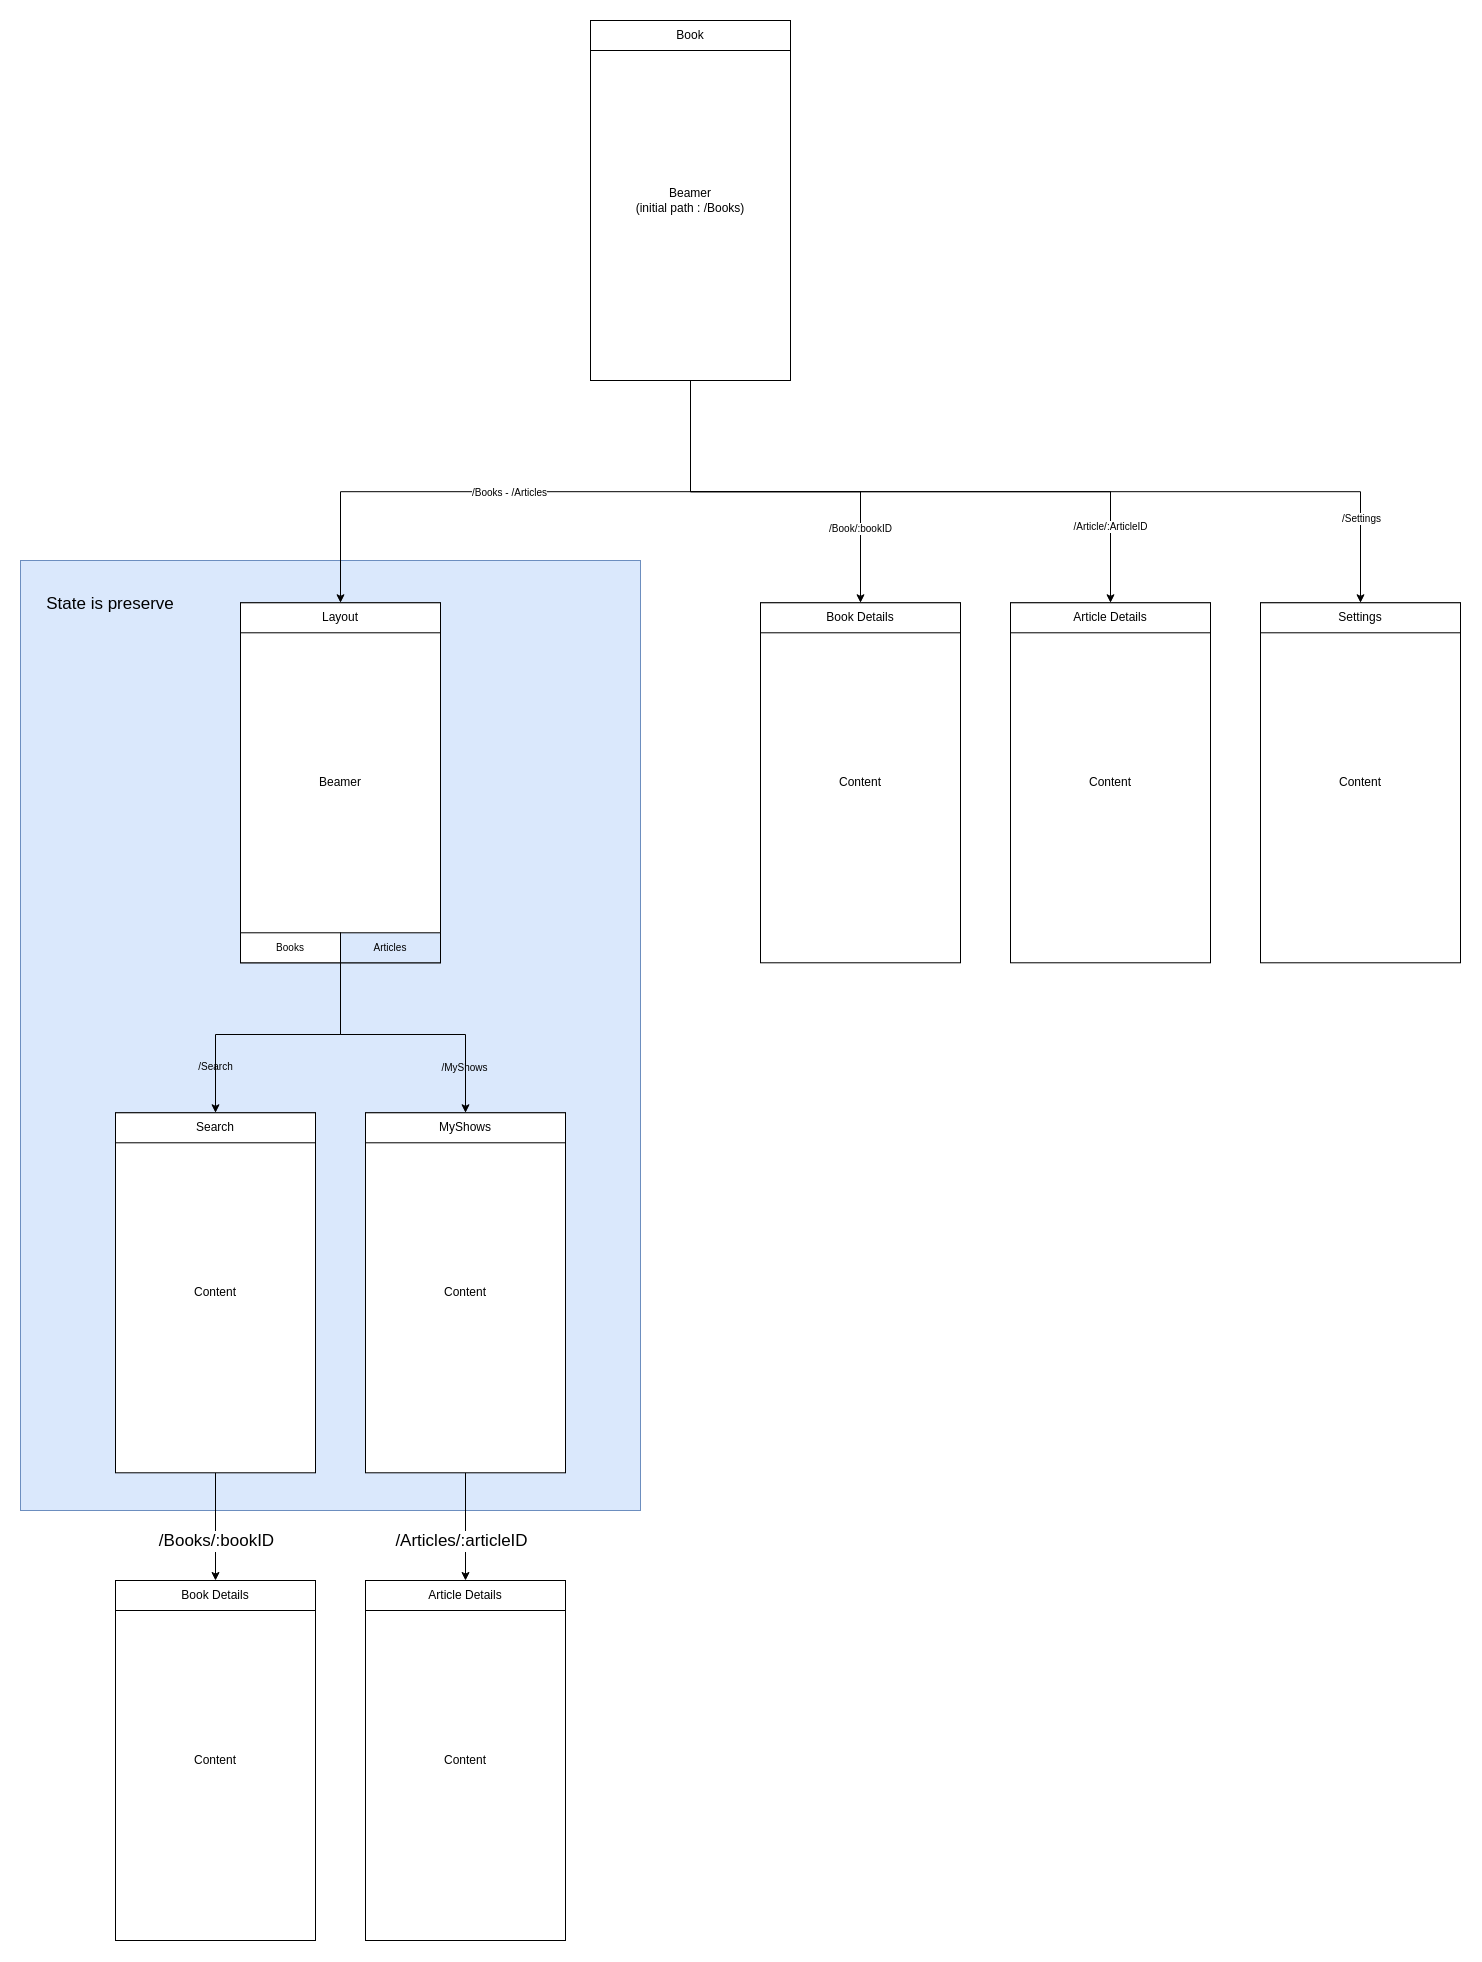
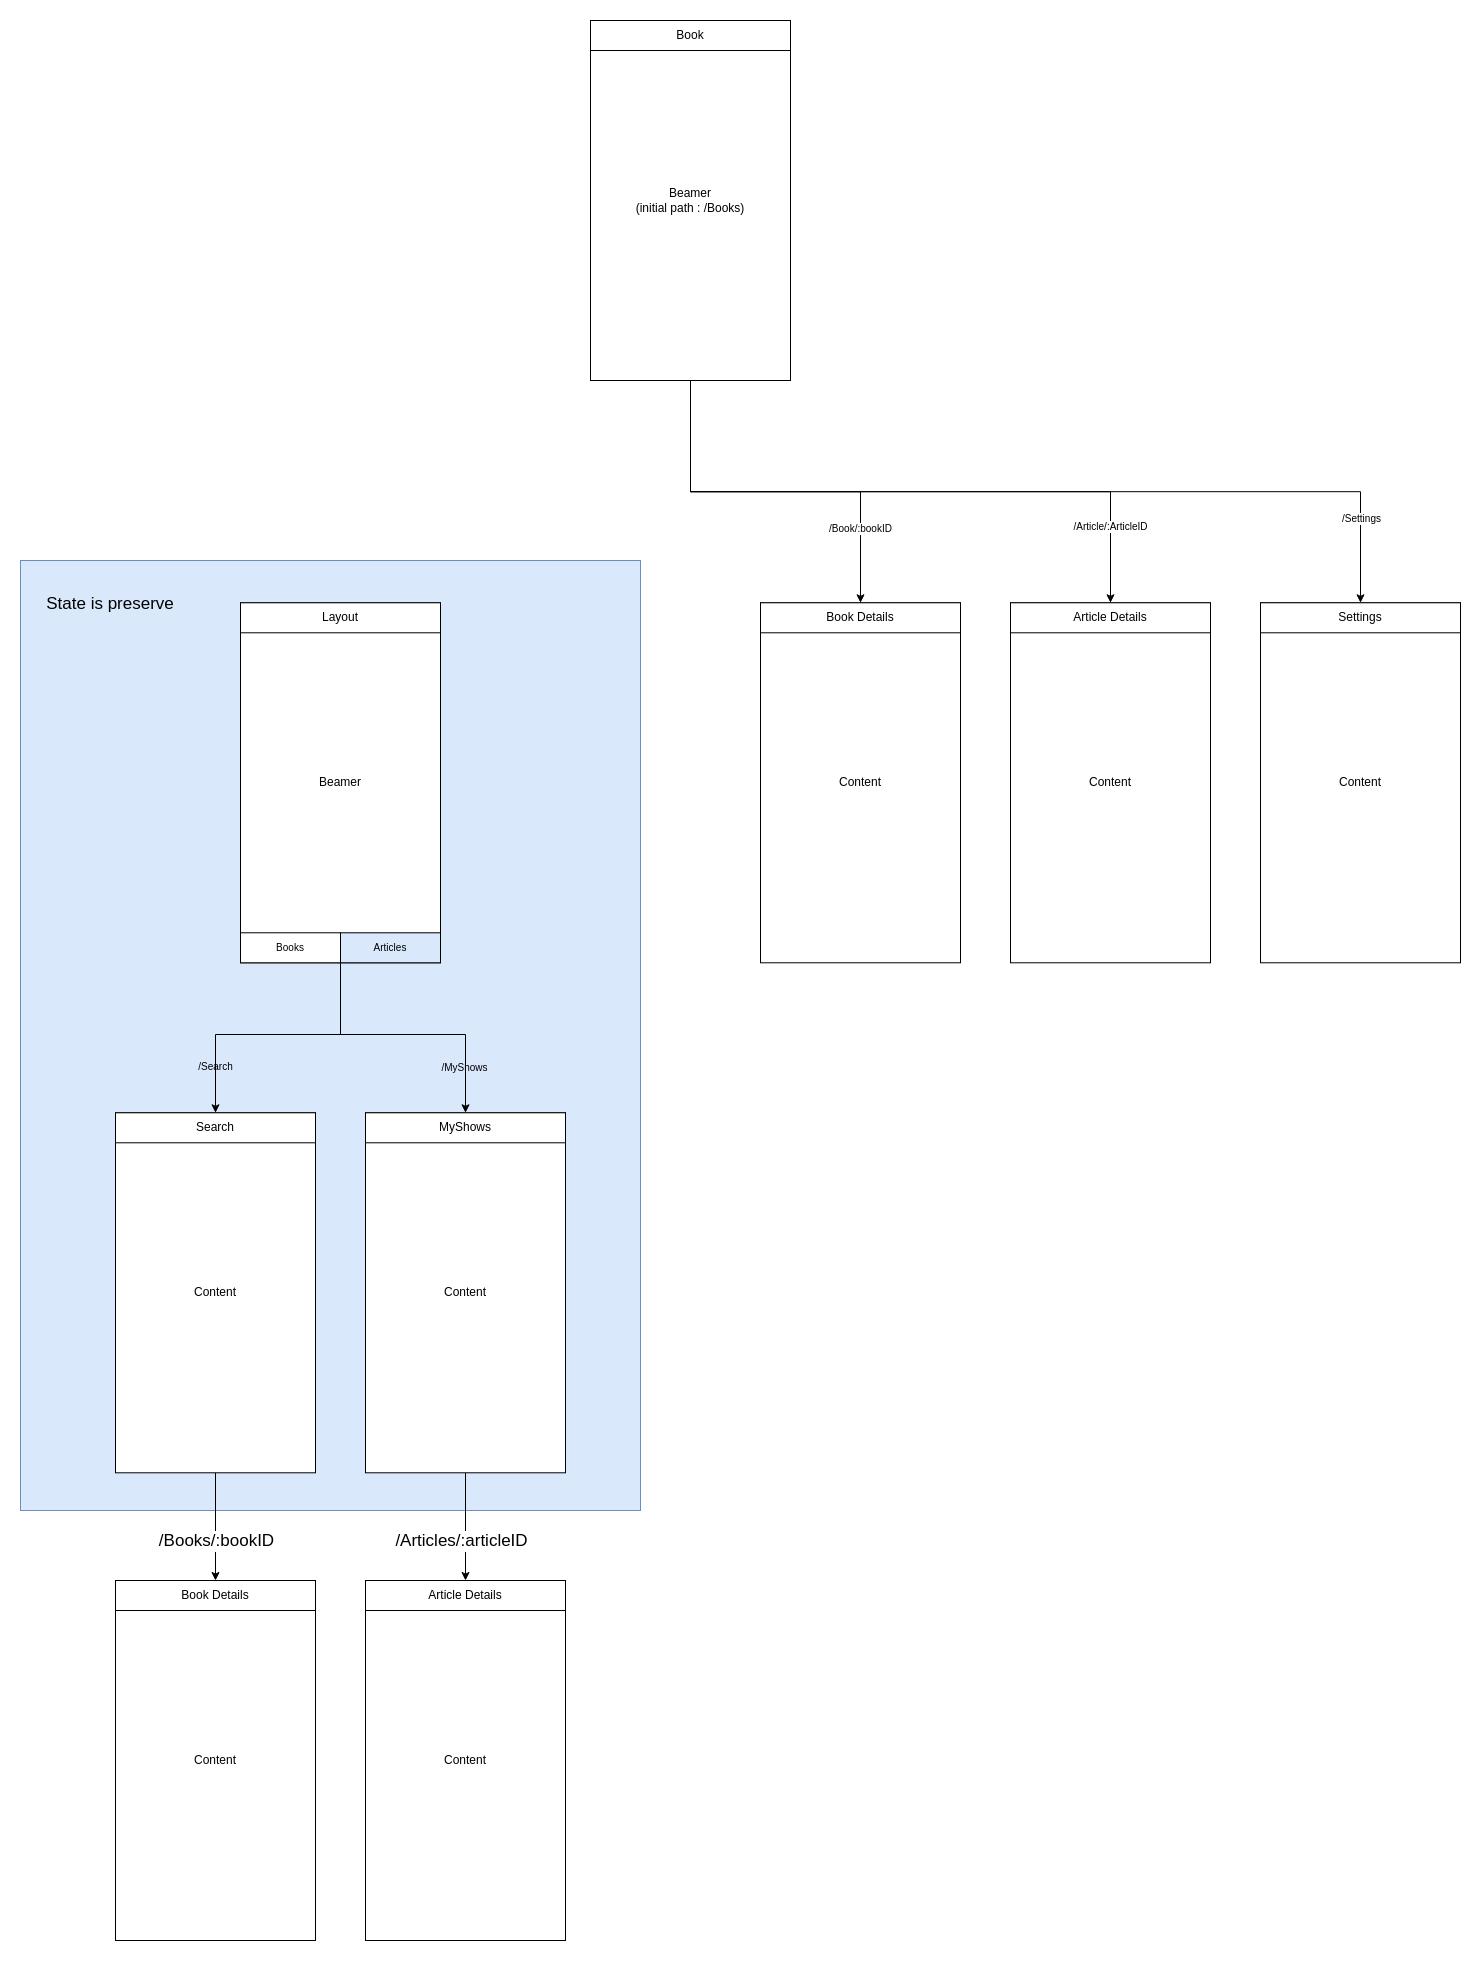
(463, 492) -> none
